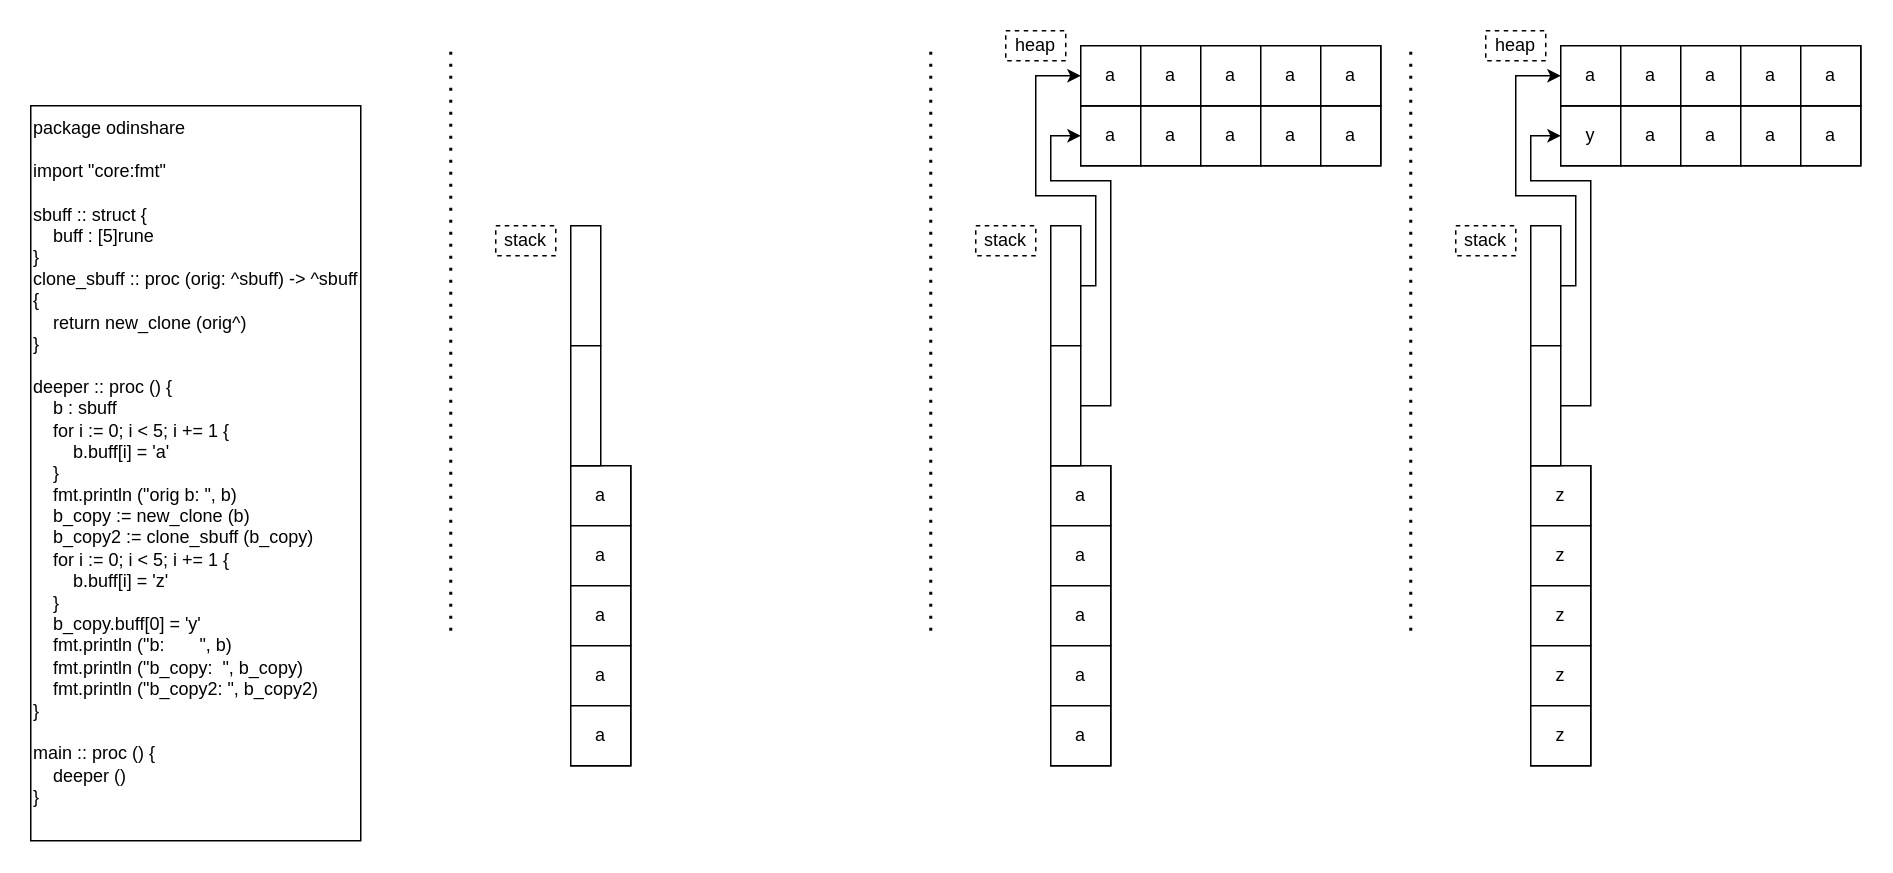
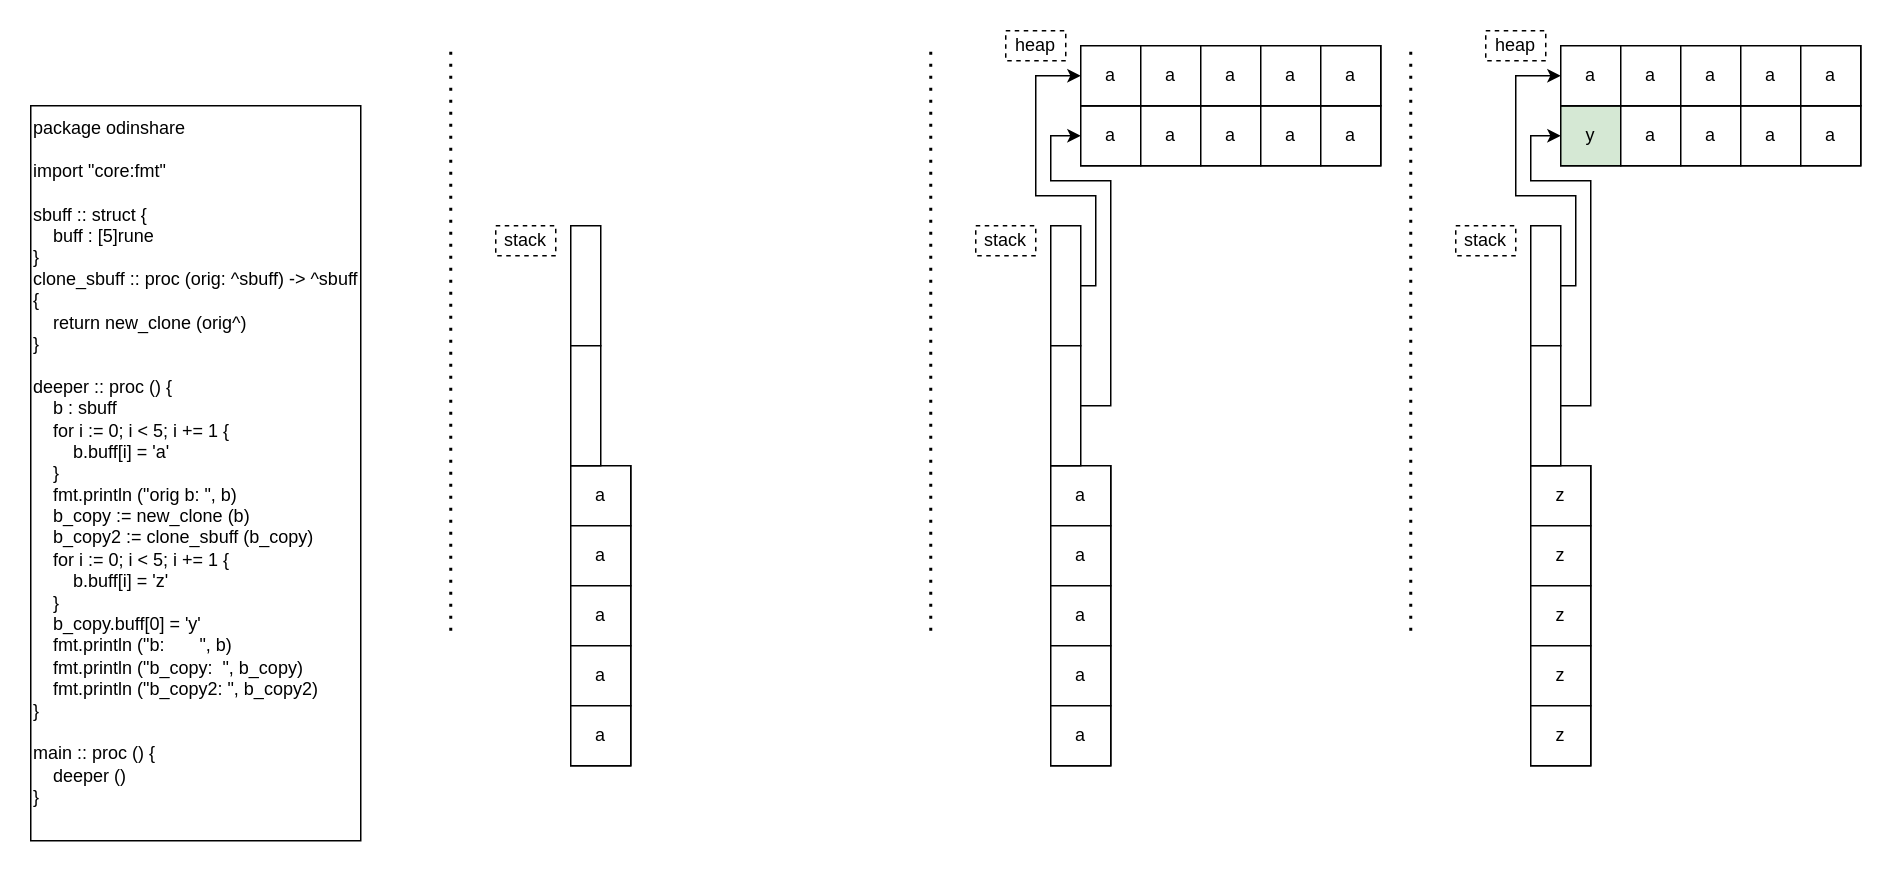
(1591, 136) -> (1591, 136)
